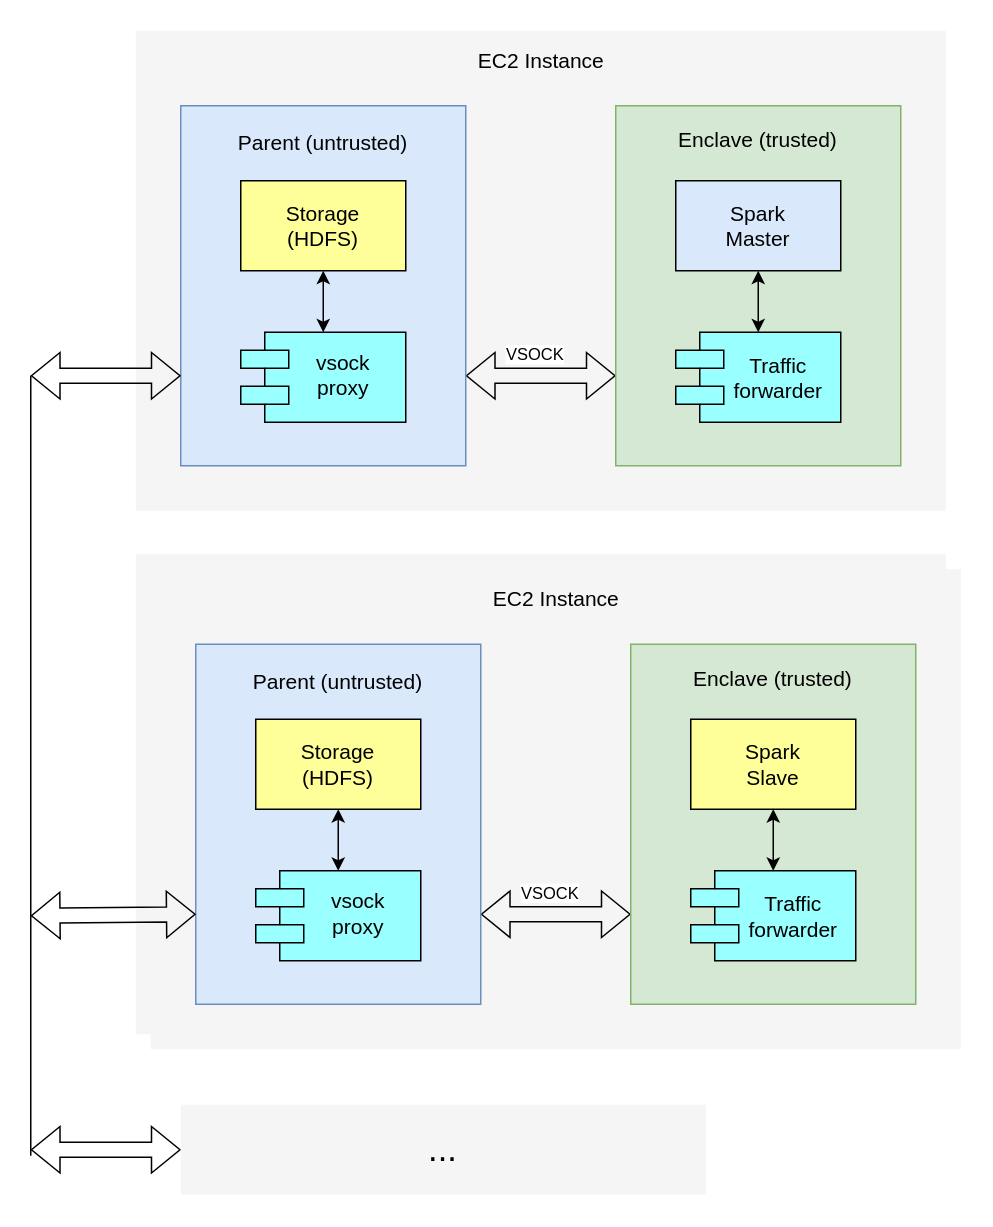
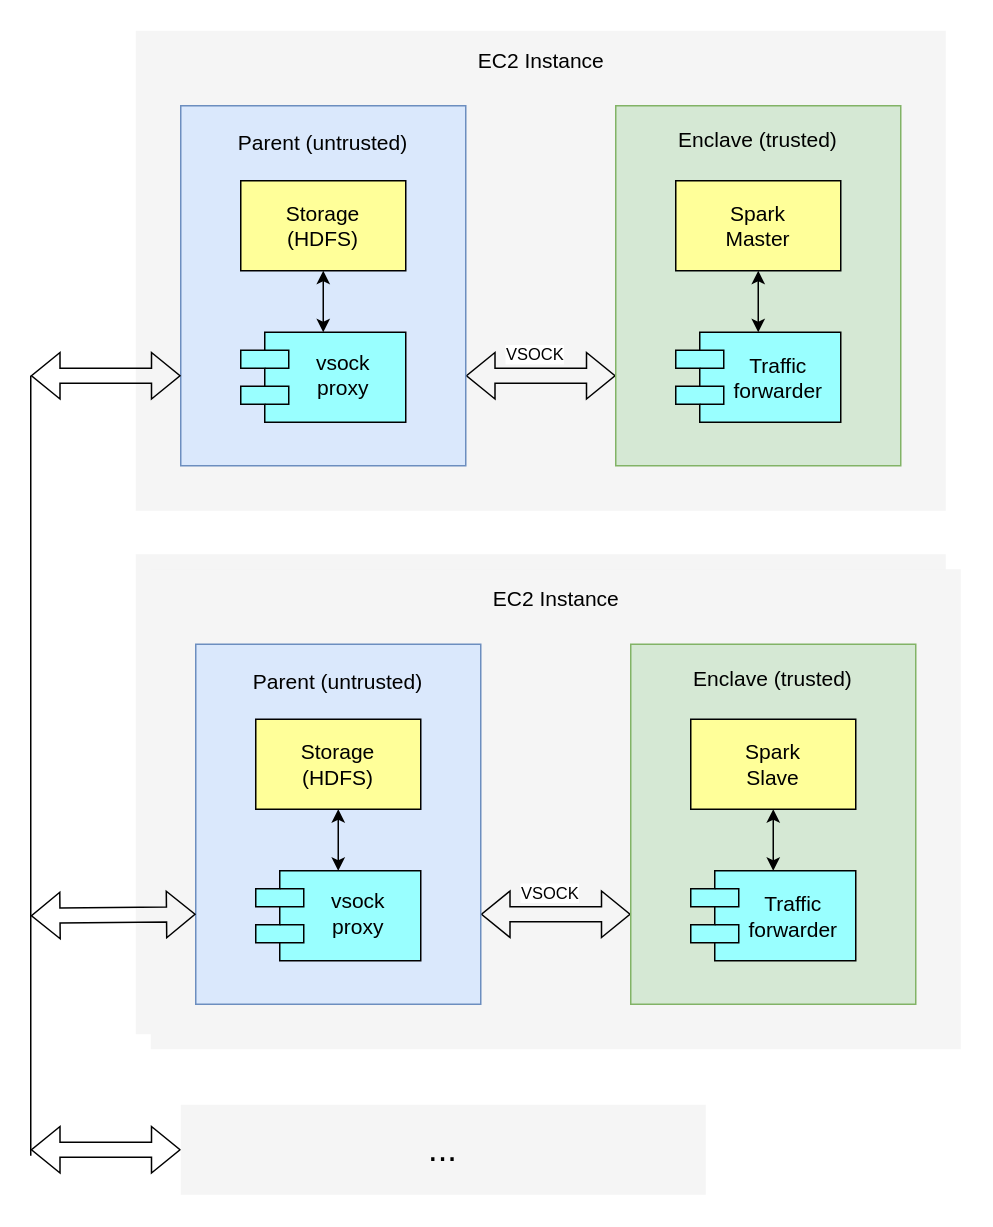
(758, 226) -> (758, 226)
